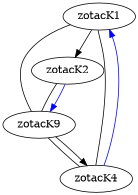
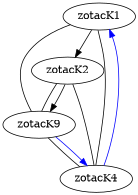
(60, 95) -> (60, 95)
none -> (85, 124)
(69, 148) -> (69, 148)
